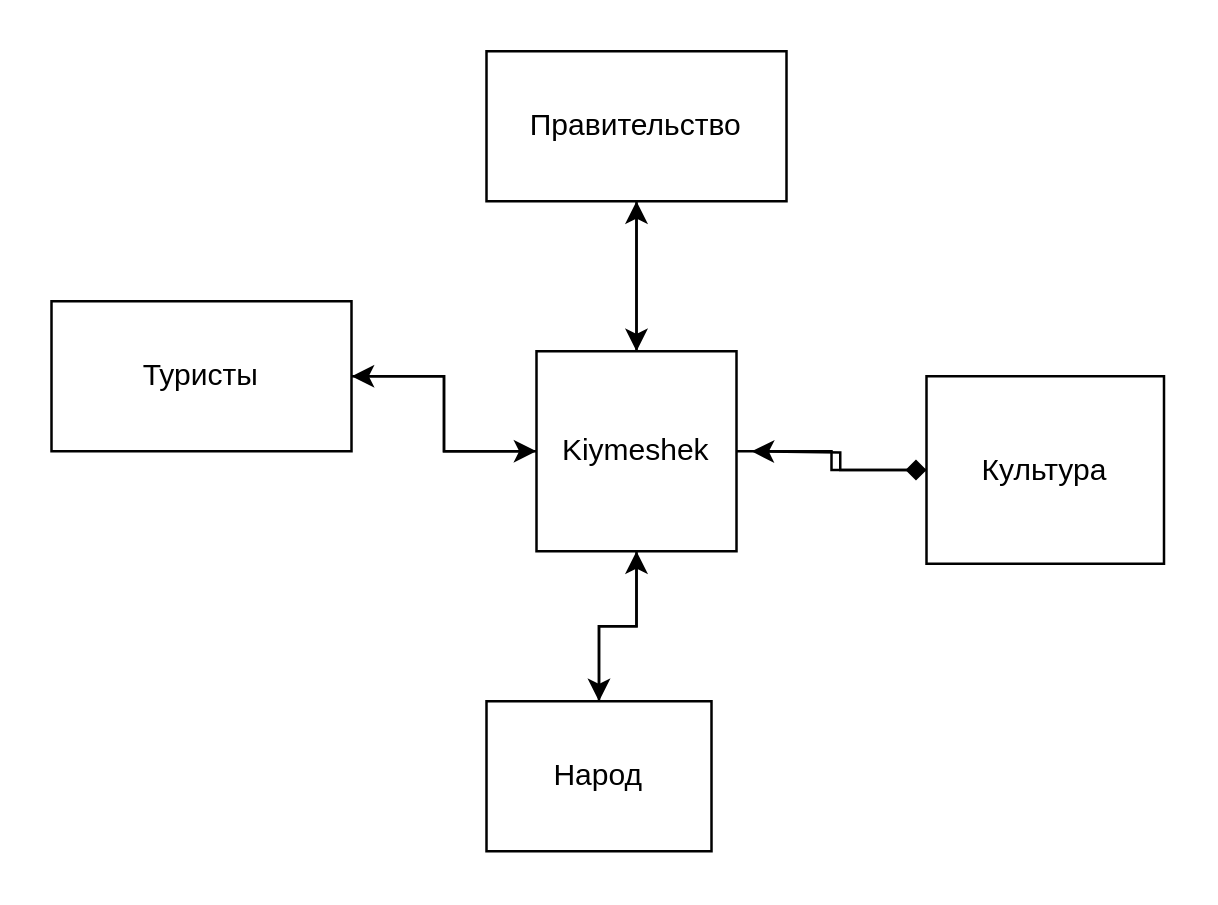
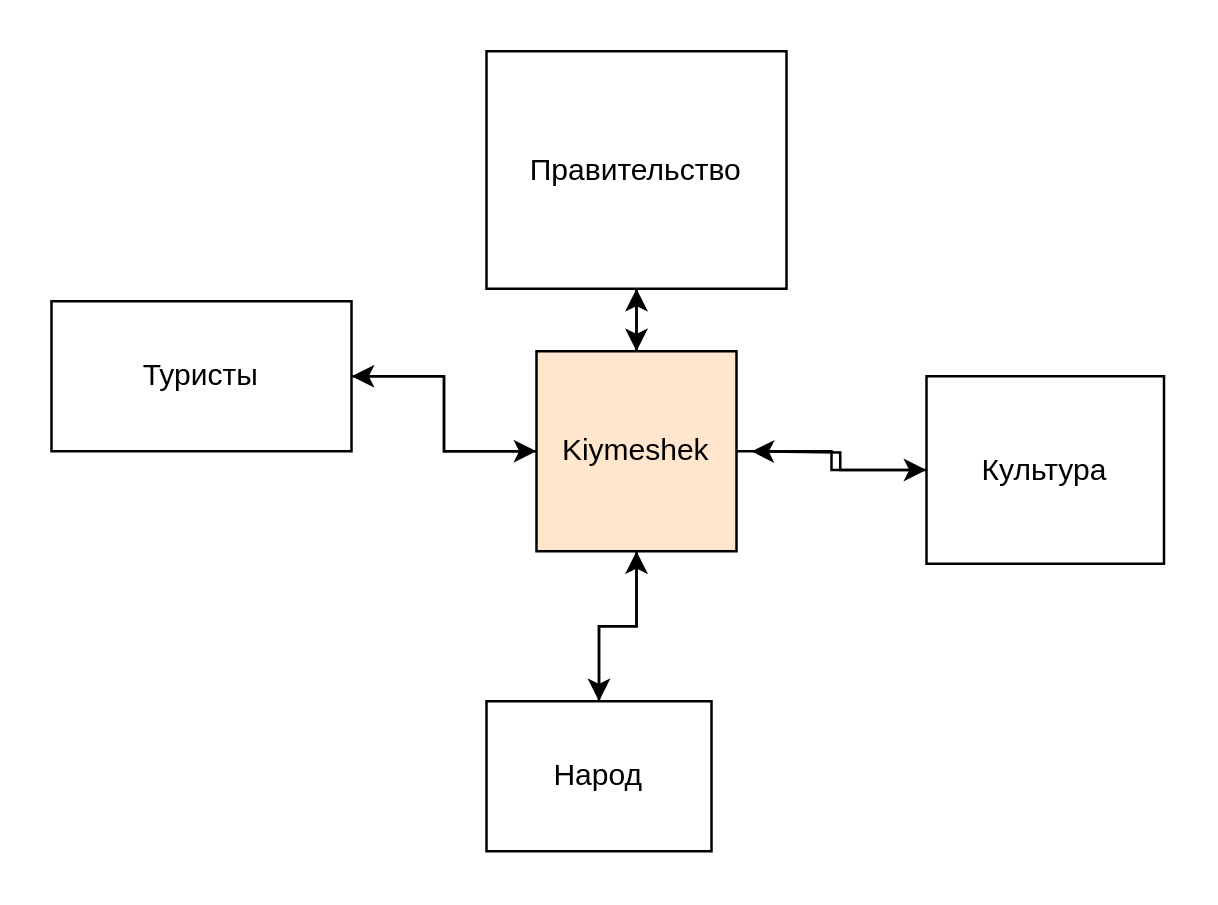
(636, 126) -> (636, 170)
(636, 451) -> (636, 451)
(736, 451) -> (736, 451)
